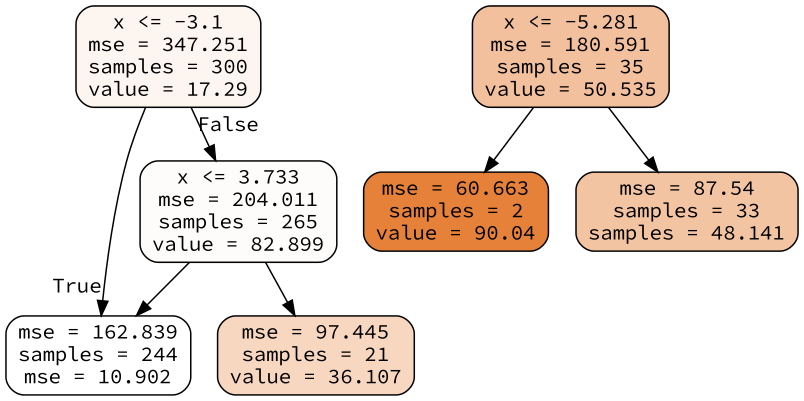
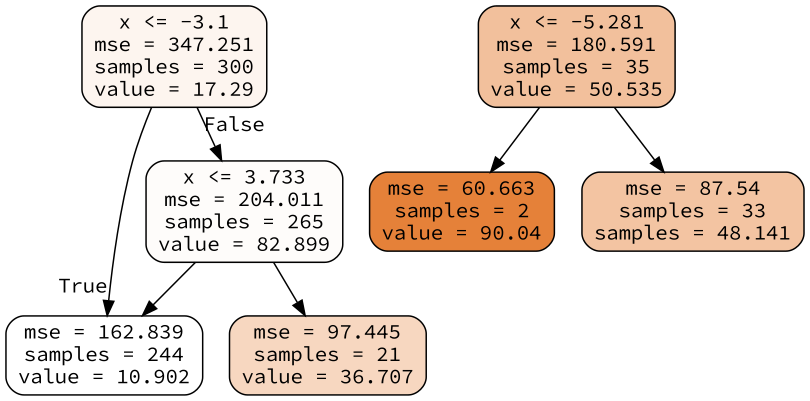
(98, 355) -> (104, 355)
(316, 355) -> (328, 355)
